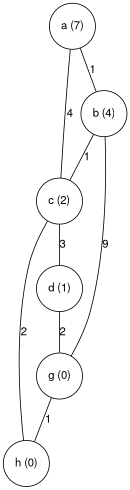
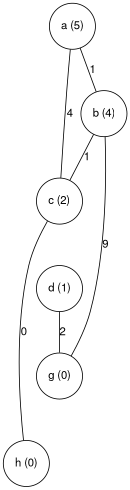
(72, 26) -> (72, 26)
(59, 245) -> none
(24, 332) -> (24, 332)
(43, 420) -> none
